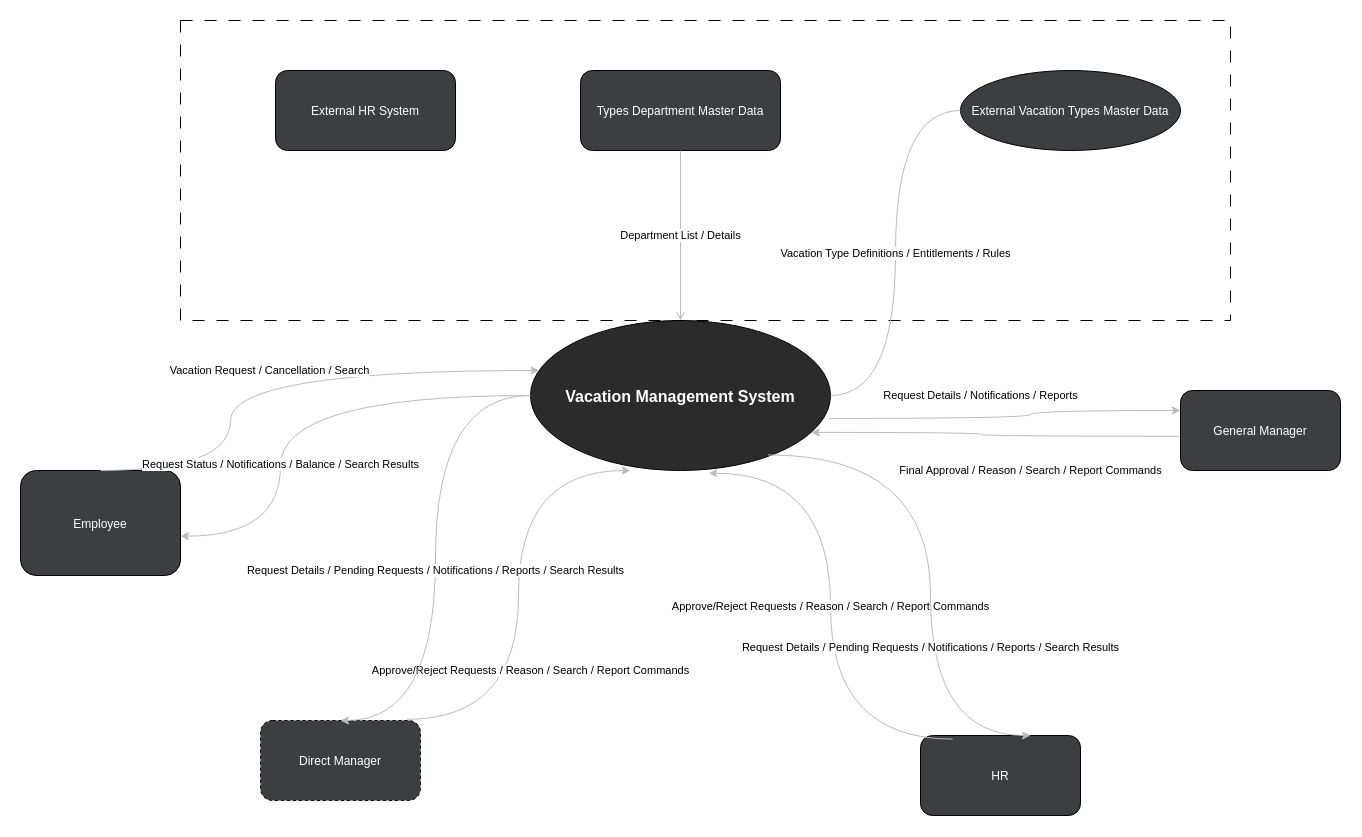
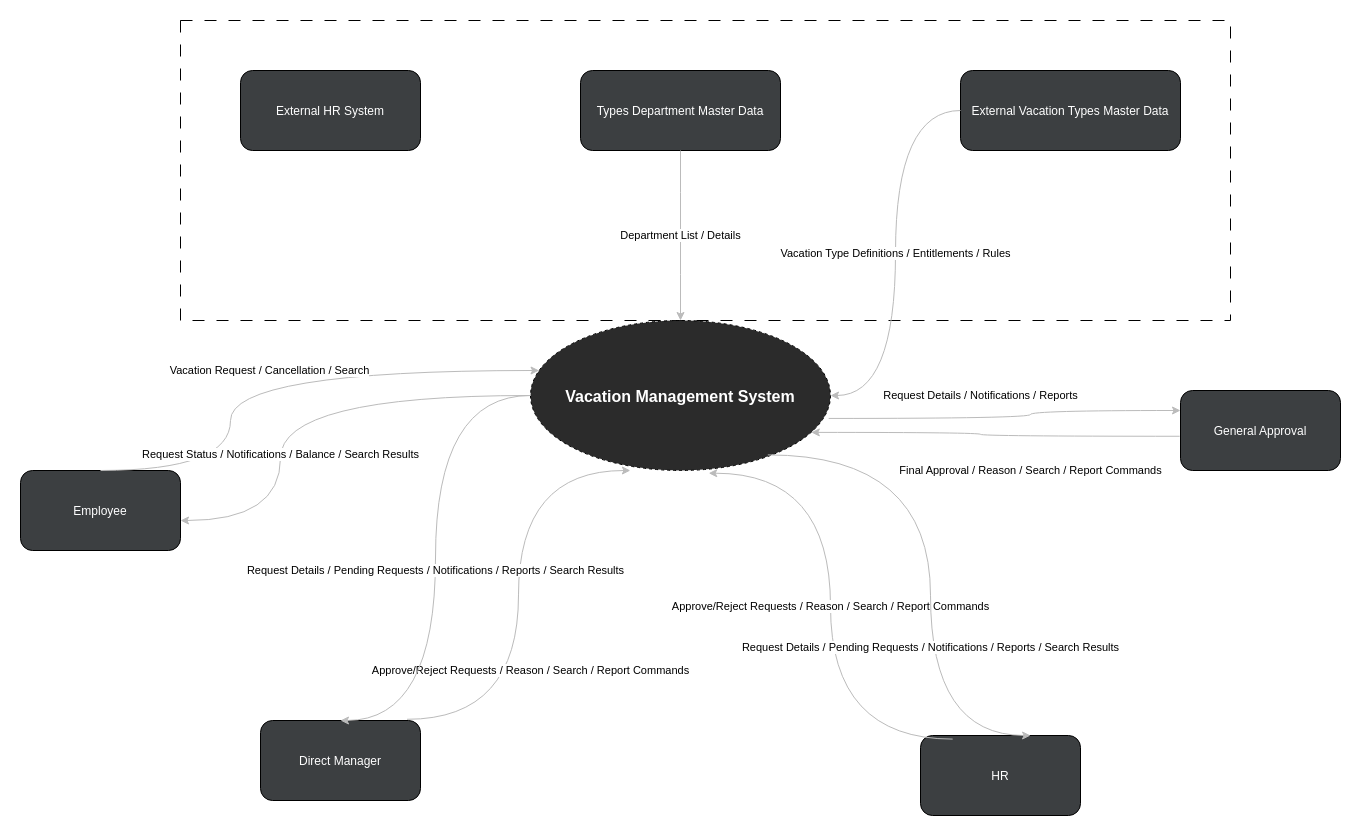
(366, 111) -> (331, 111)
(1071, 111) -> (1071, 111)
(681, 314) -> (681, 312)
(832, 395) -> (874, 374)
(681, 396) -> (681, 396)
(1260, 431) -> (1260, 431)
(101, 523) -> (101, 511)
(341, 761) -> (341, 761)
